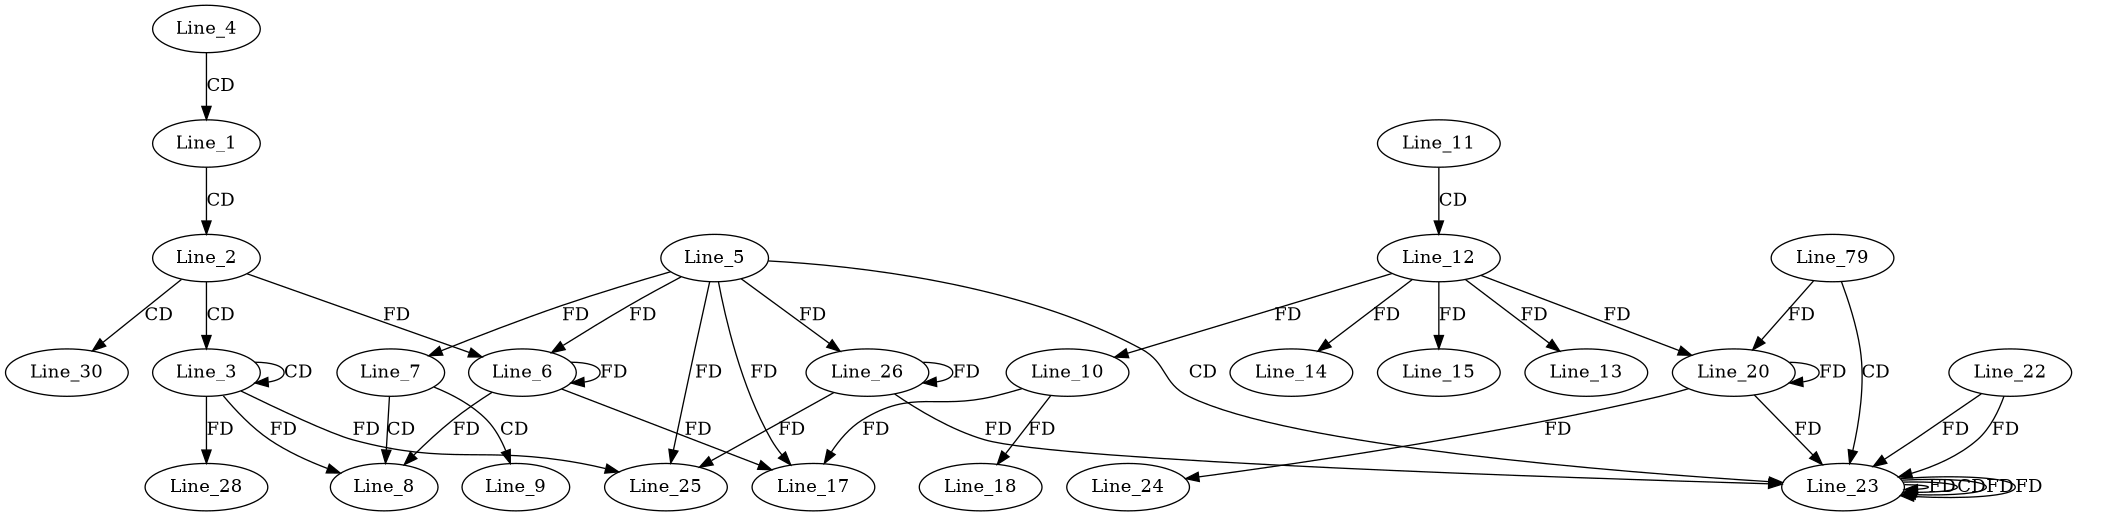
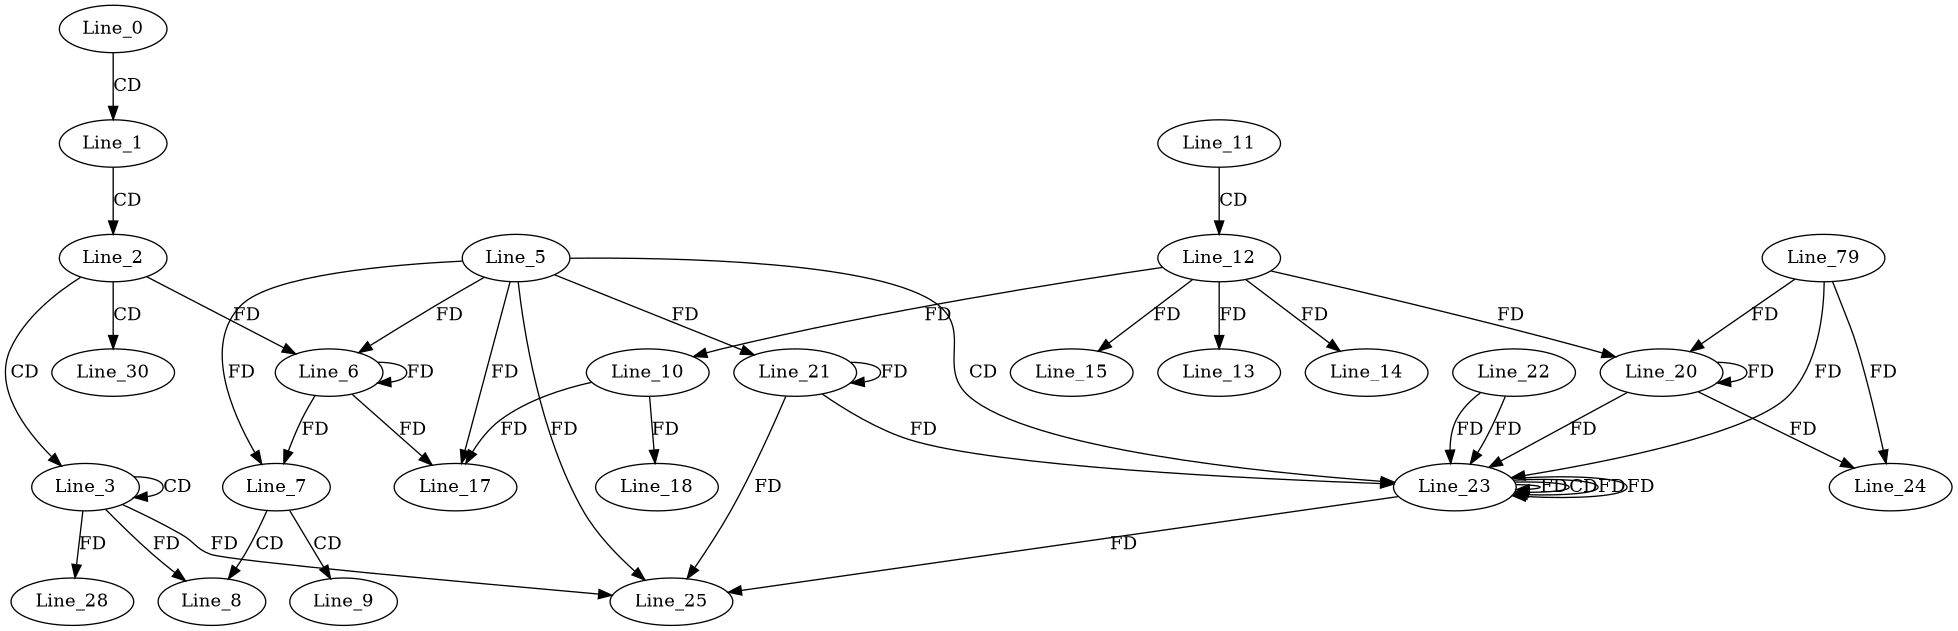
(206, 29) -> (113, 29)
none -> (1862, 365)
(867, 373) -> (795, 373)
(1876, 373) -> (1829, 373)
(451, 421) -> (300, 422)
none -> (1070, 544)
